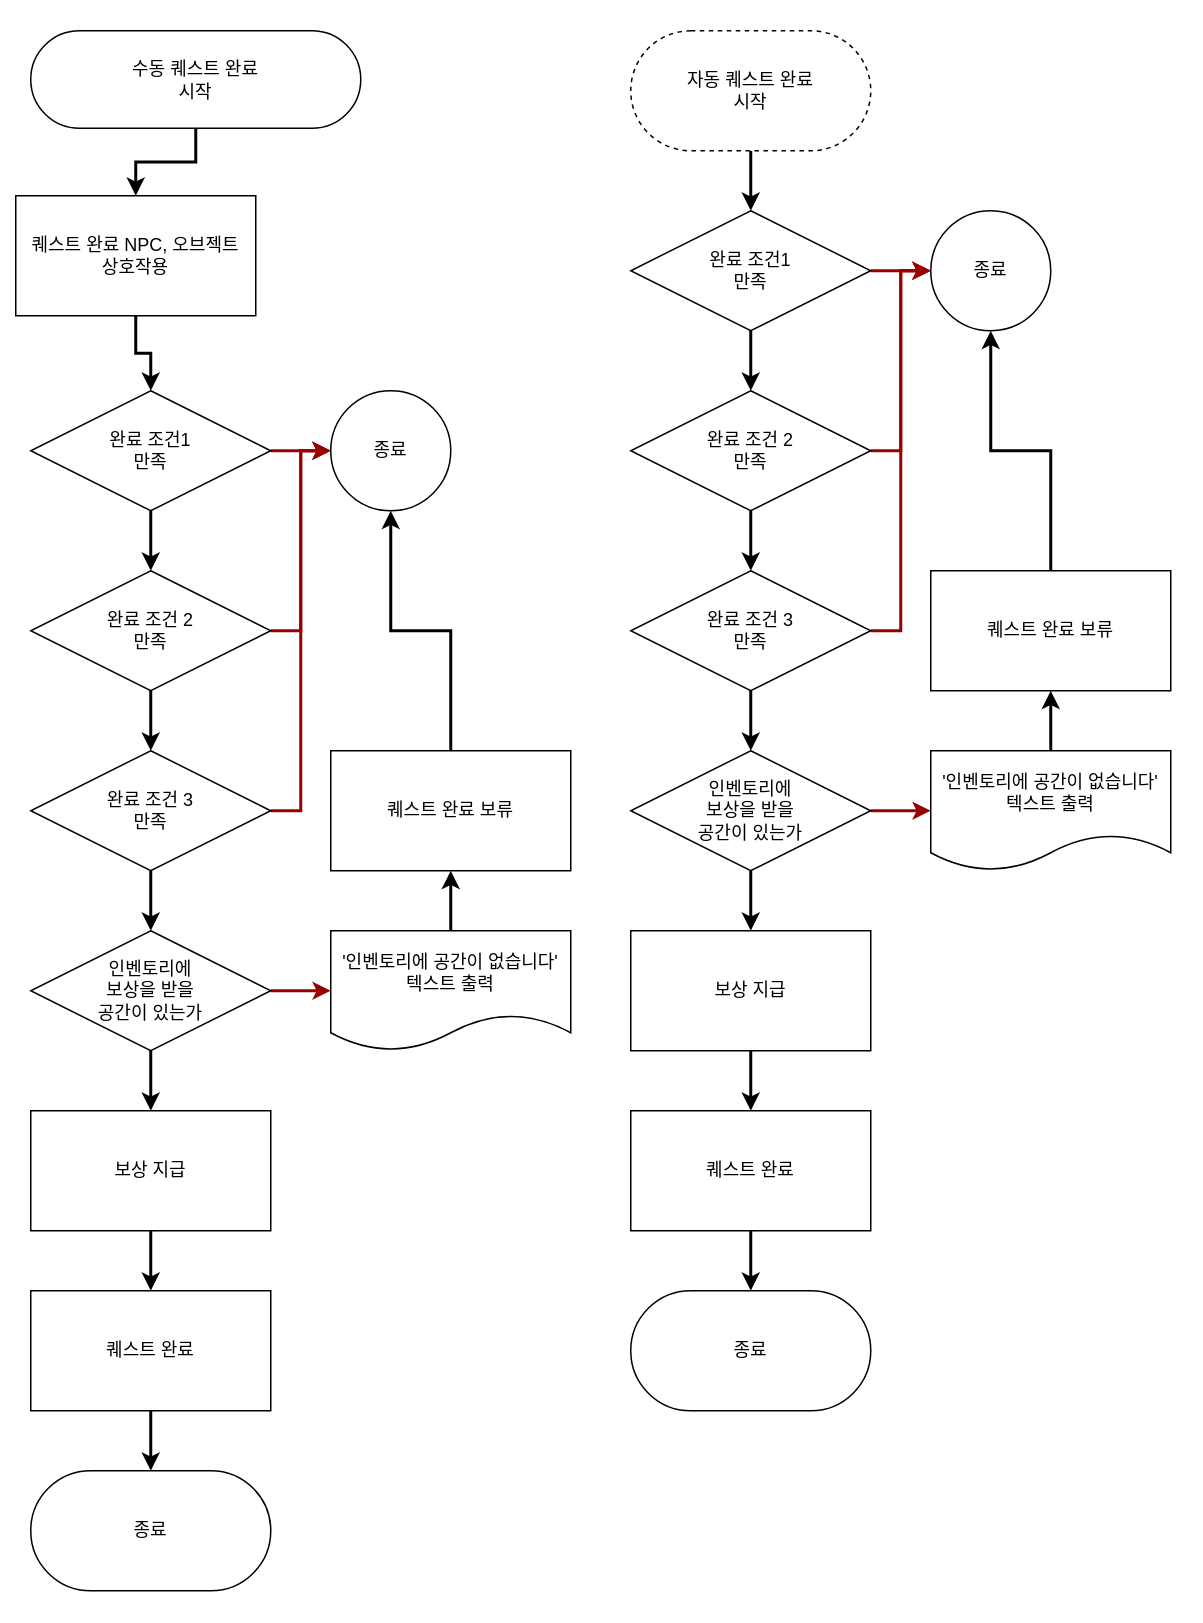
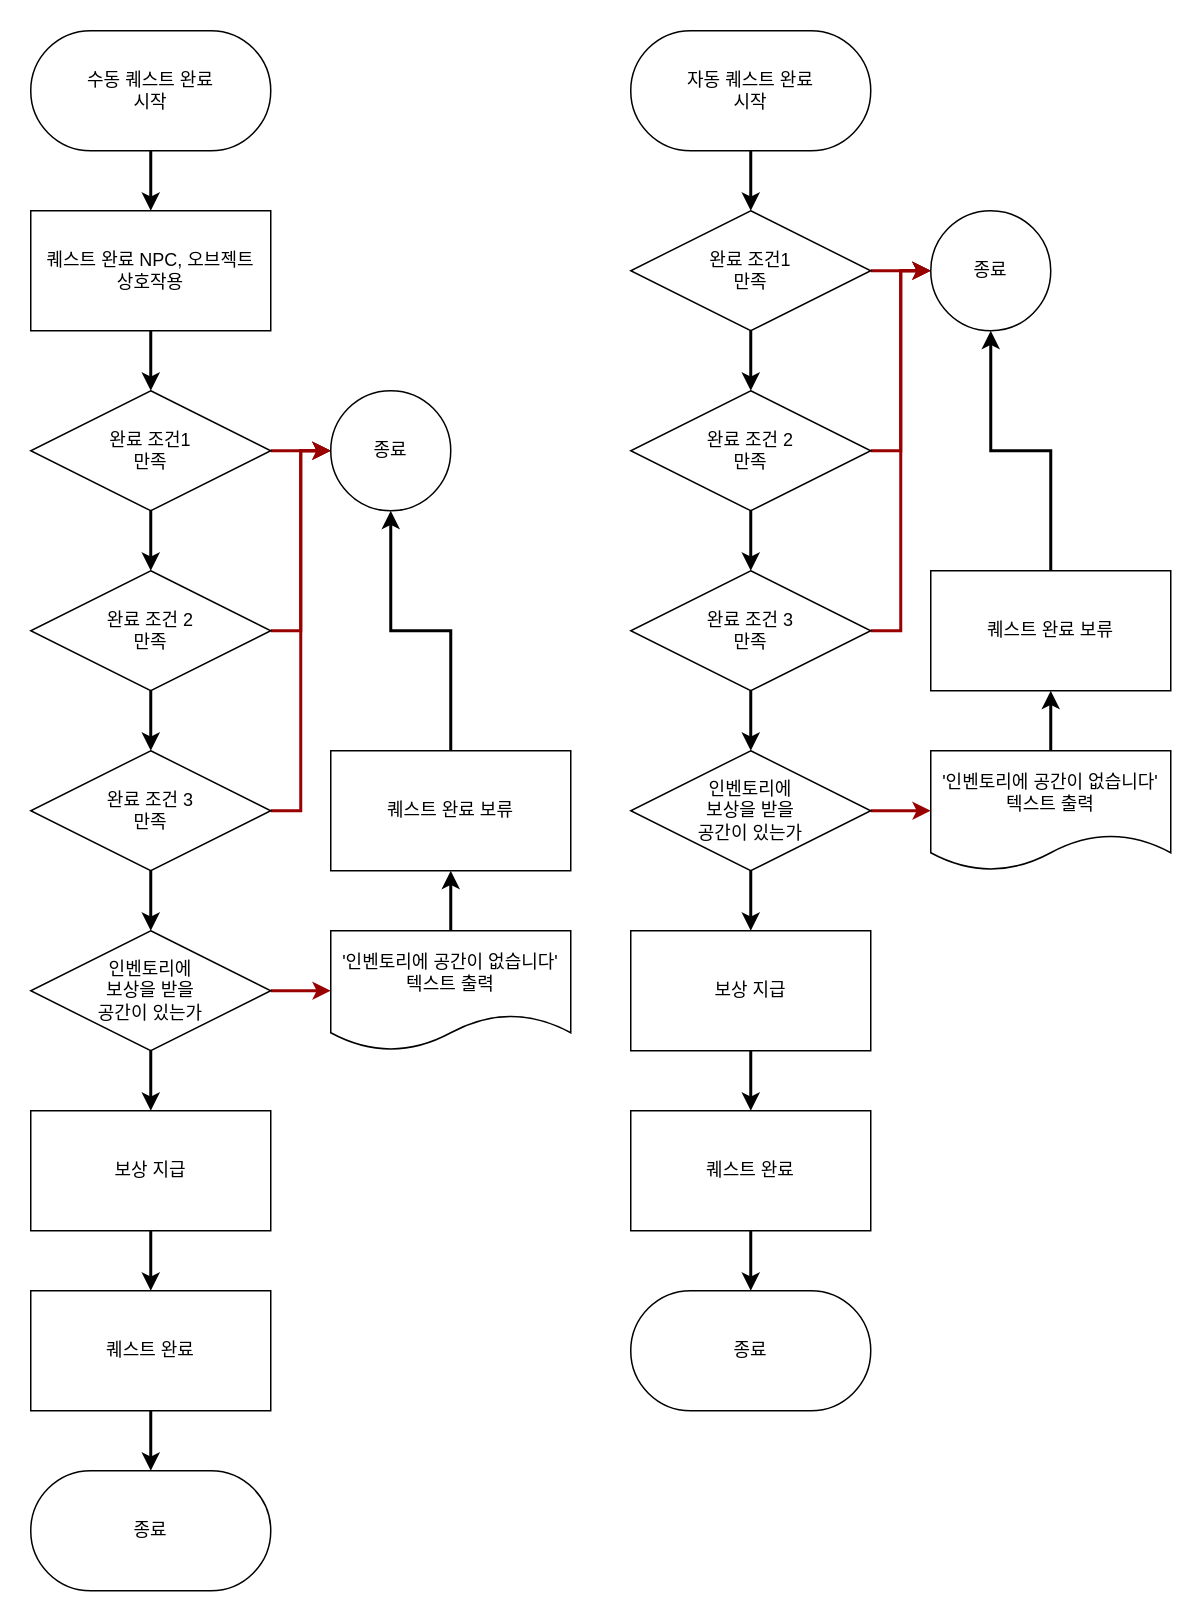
(196, 80) -> (151, 91)
(751, 91) -> (751, 91)
(136, 256) -> (151, 271)
